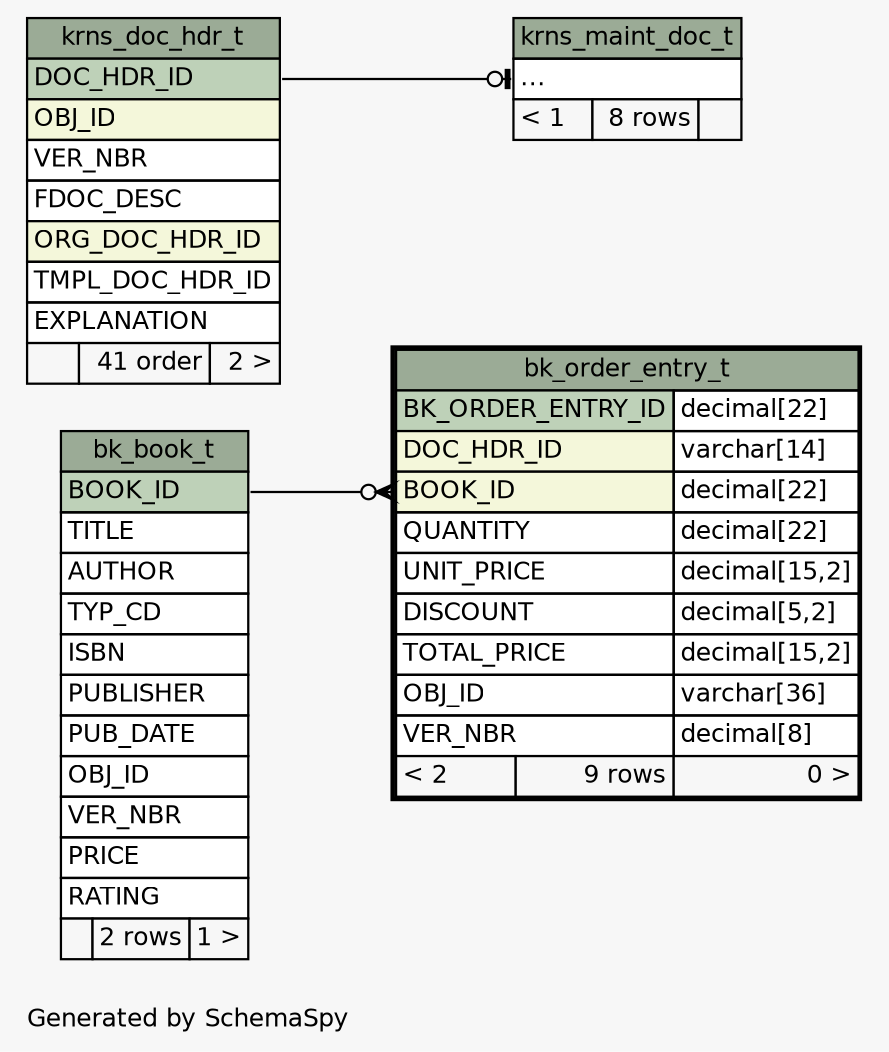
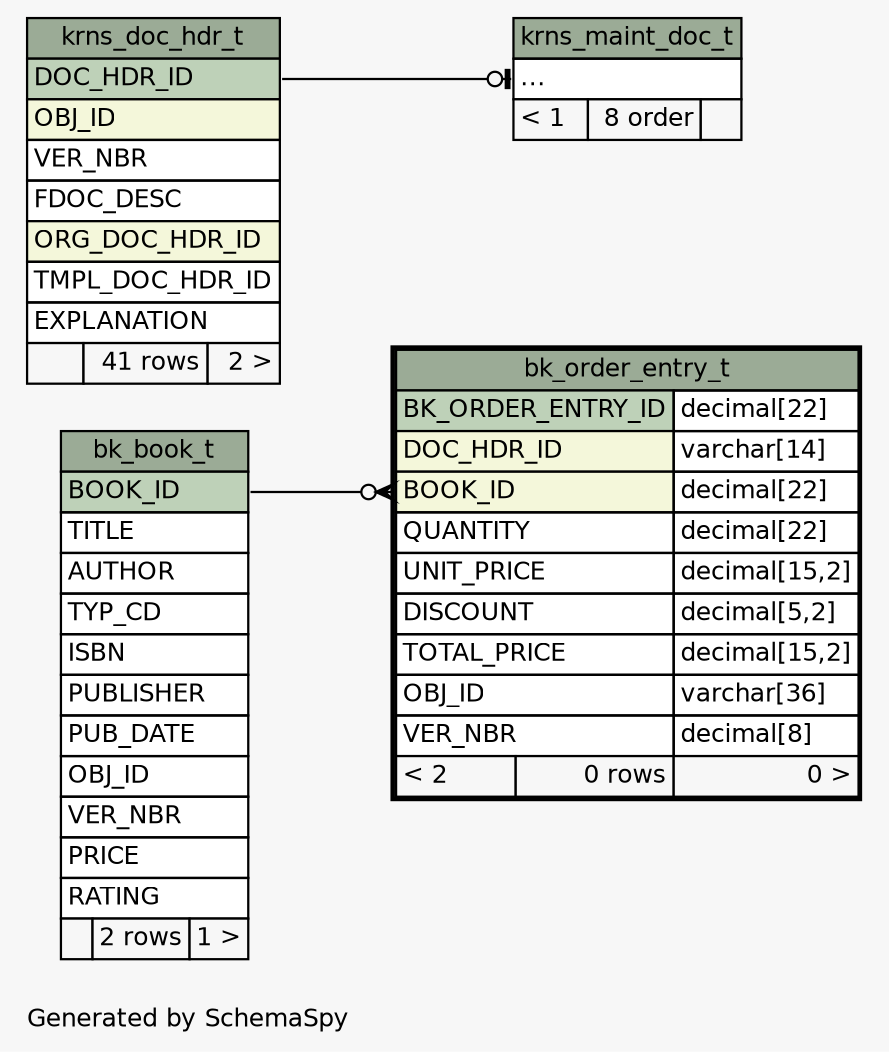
(650, 118) -> (649, 118)
(150, 362) -> (151, 362)
(625, 775) -> (625, 775)
